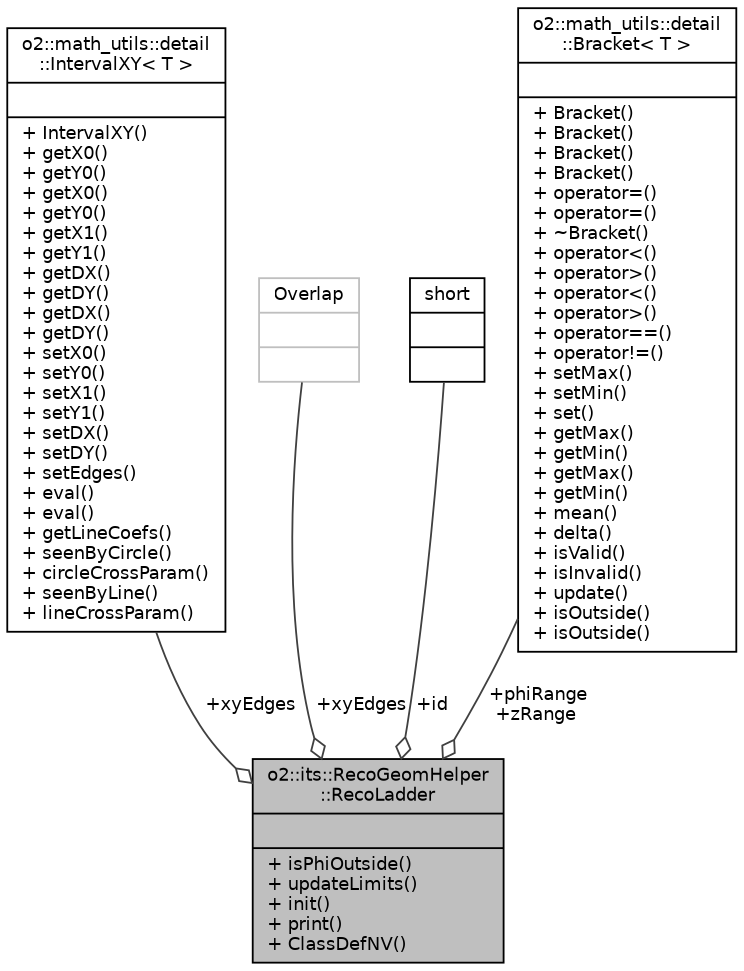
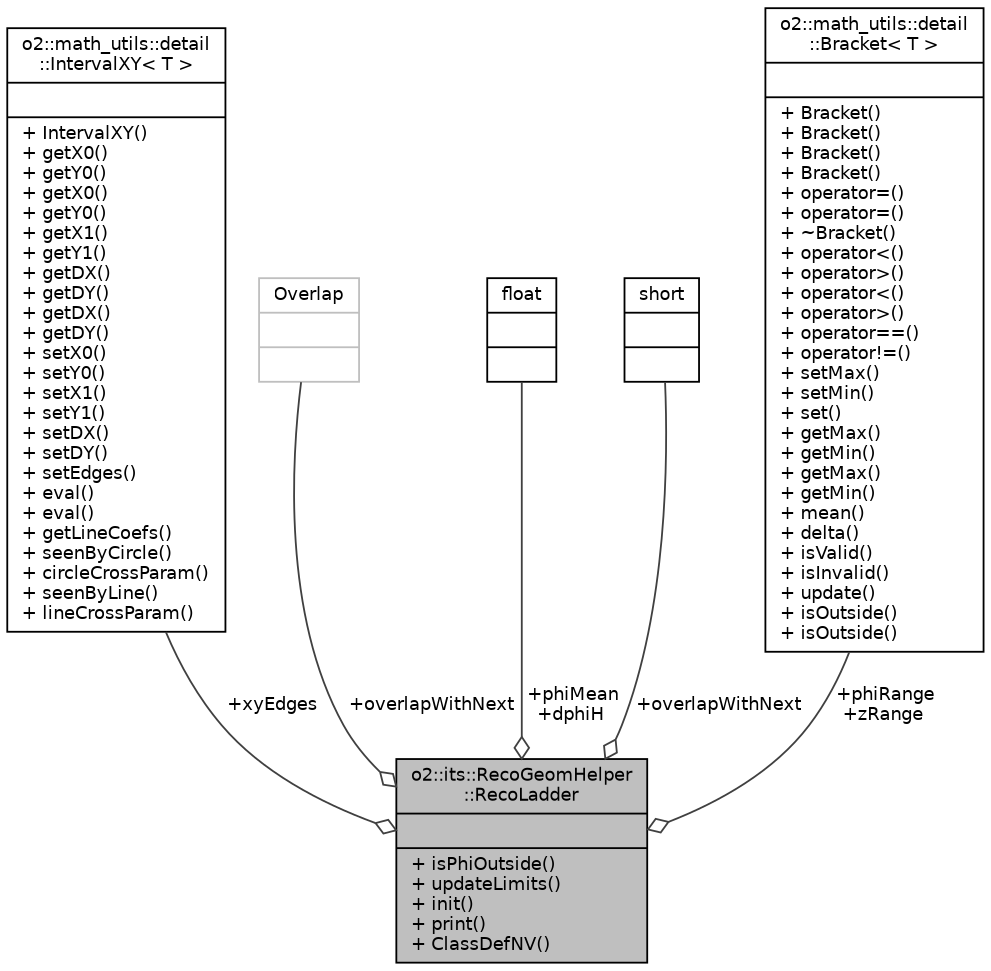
none -> (522, 330)
(359, 705) -> (429, 705)
(430, 705) -> (716, 705)
